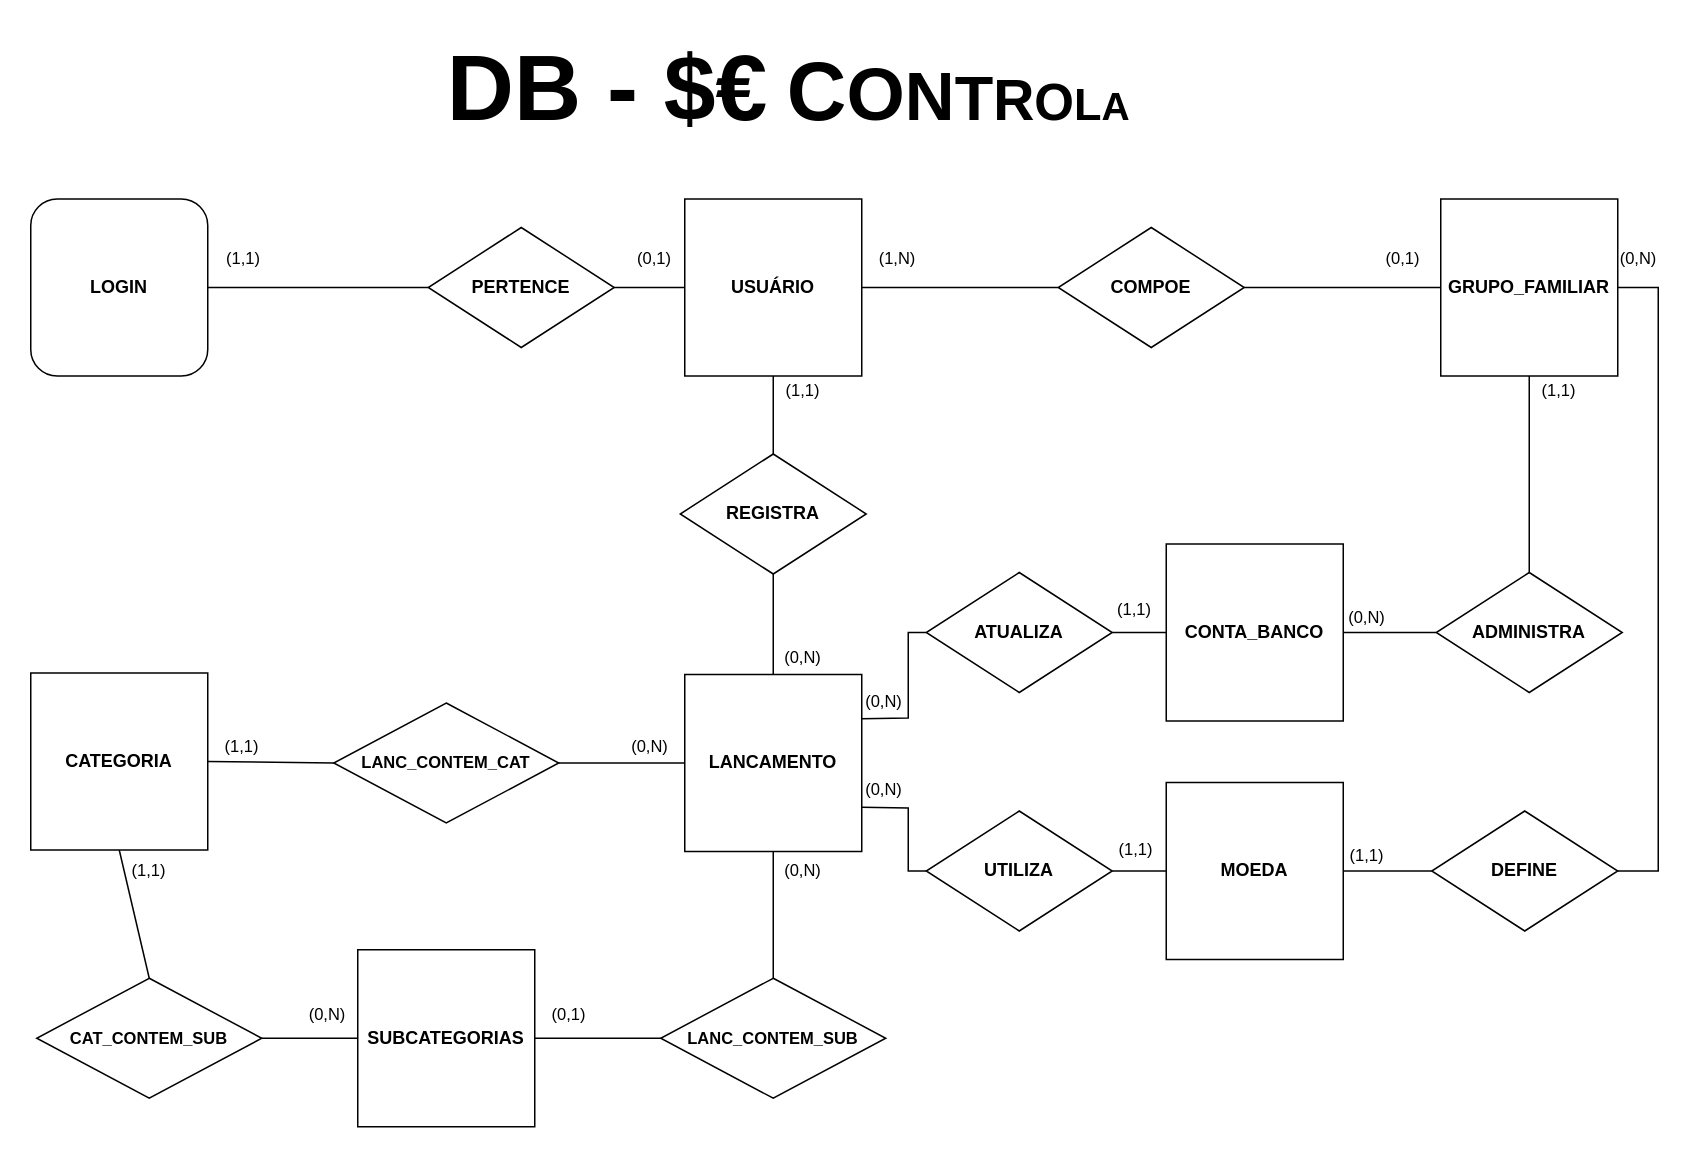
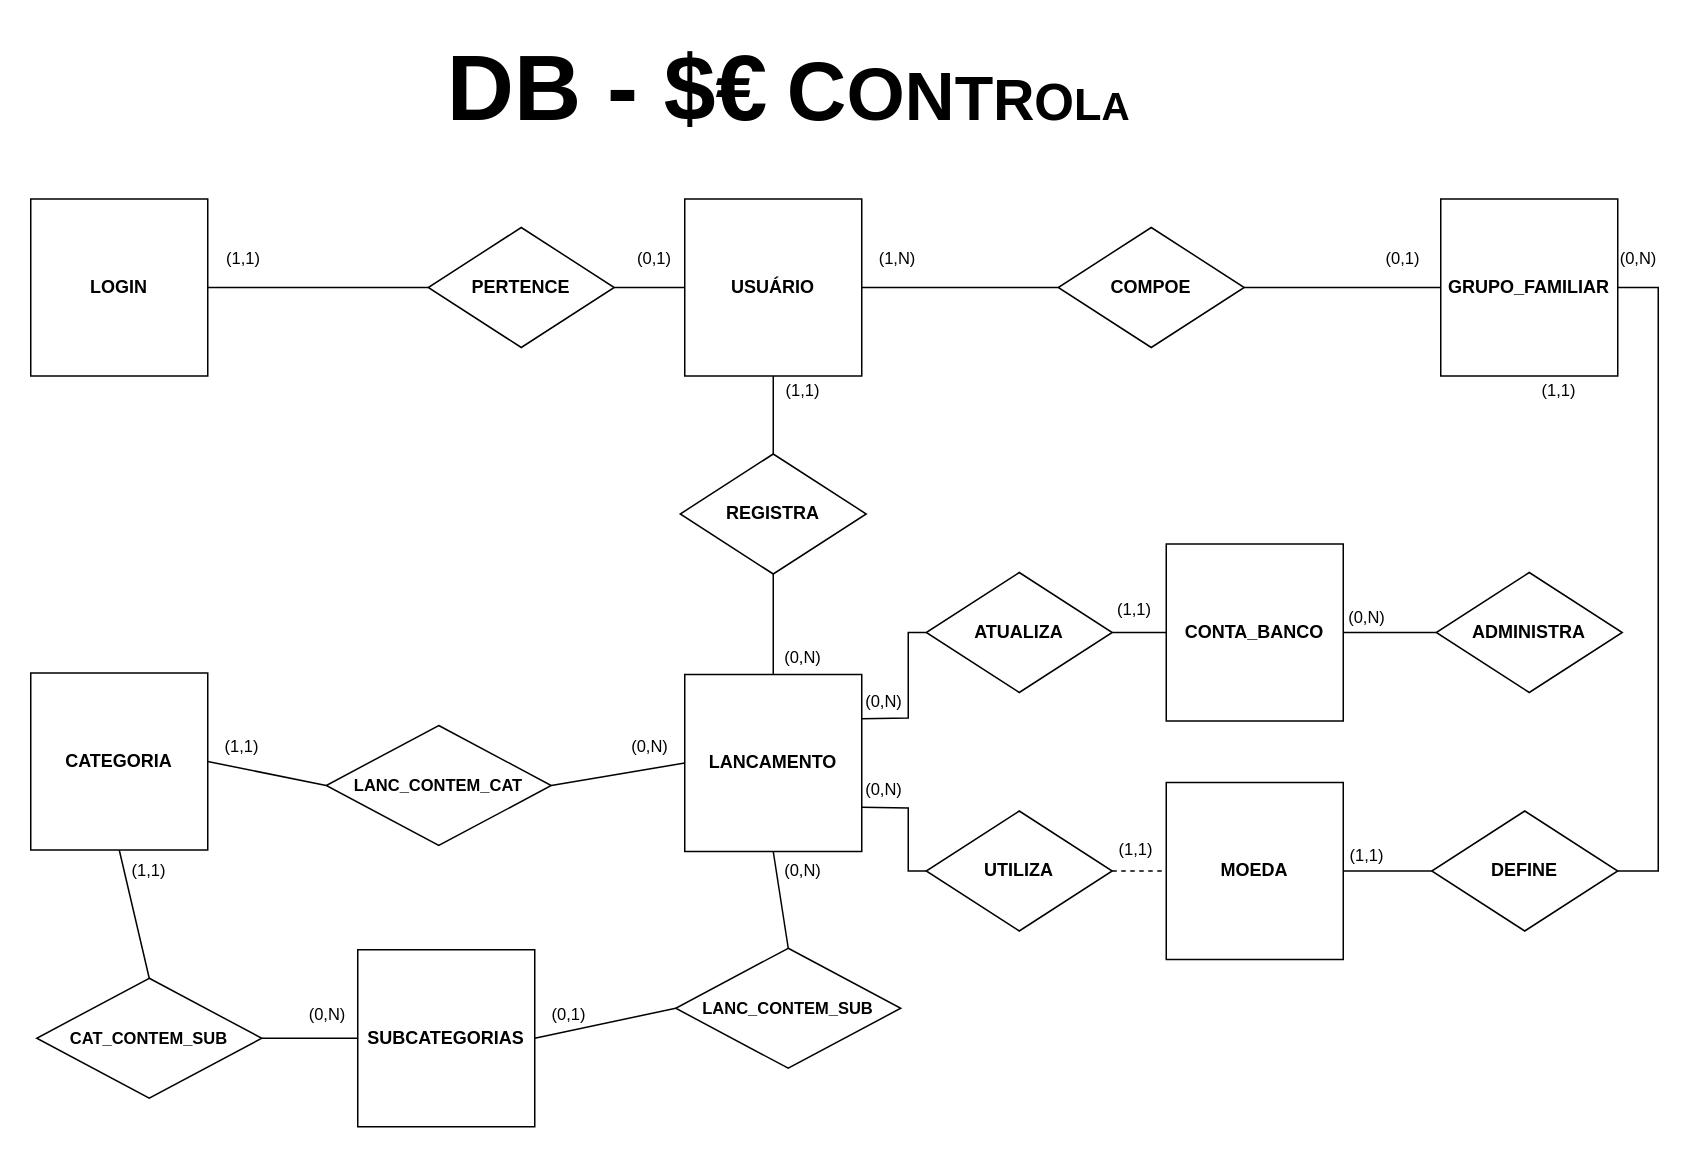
(119, 287) -> (119, 287)
(1529, 474) -> none
(446, 763) -> (439, 785)
(1140, 871) -> (1140, 871)
(773, 1038) -> (788, 1008)
